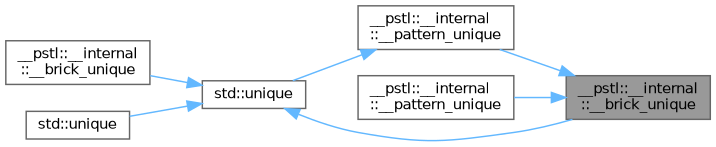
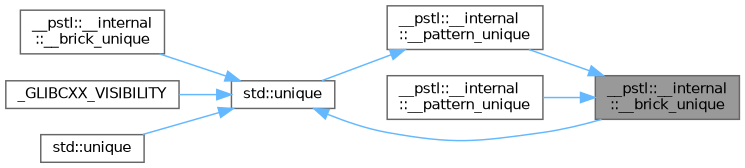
none -> (92, 95)
